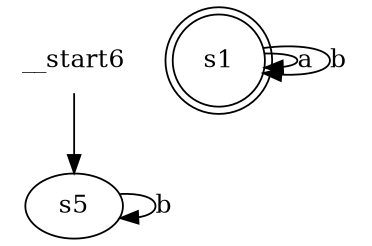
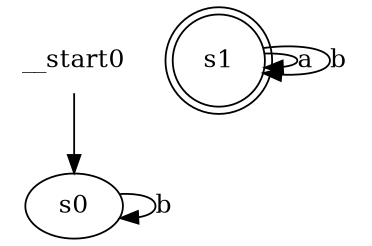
(74, 61) -> (74, 61)
(74, 206) -> (74, 206)
